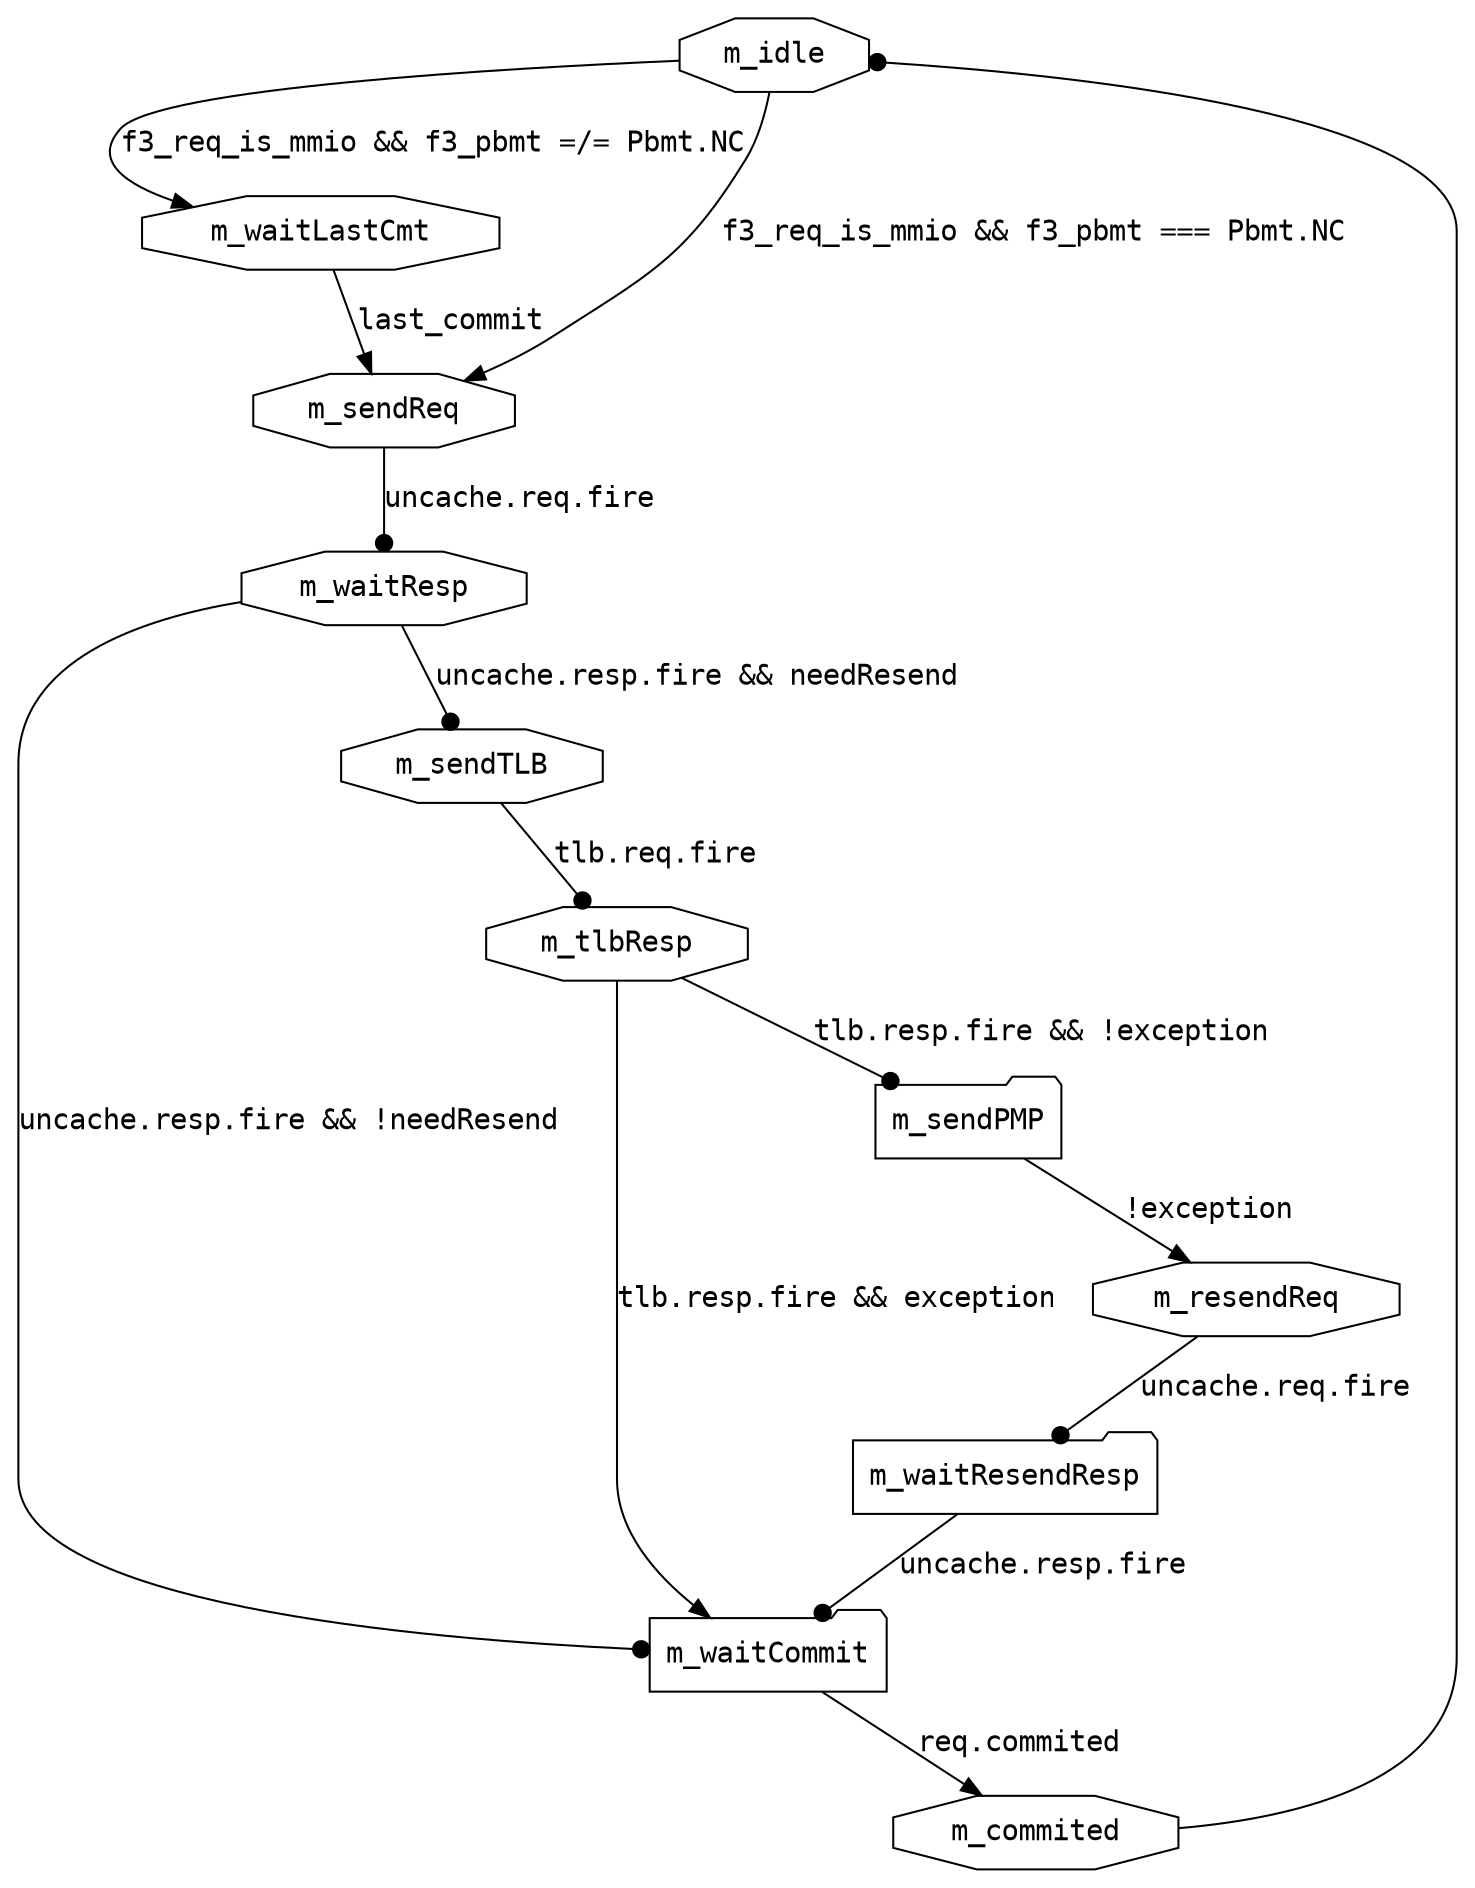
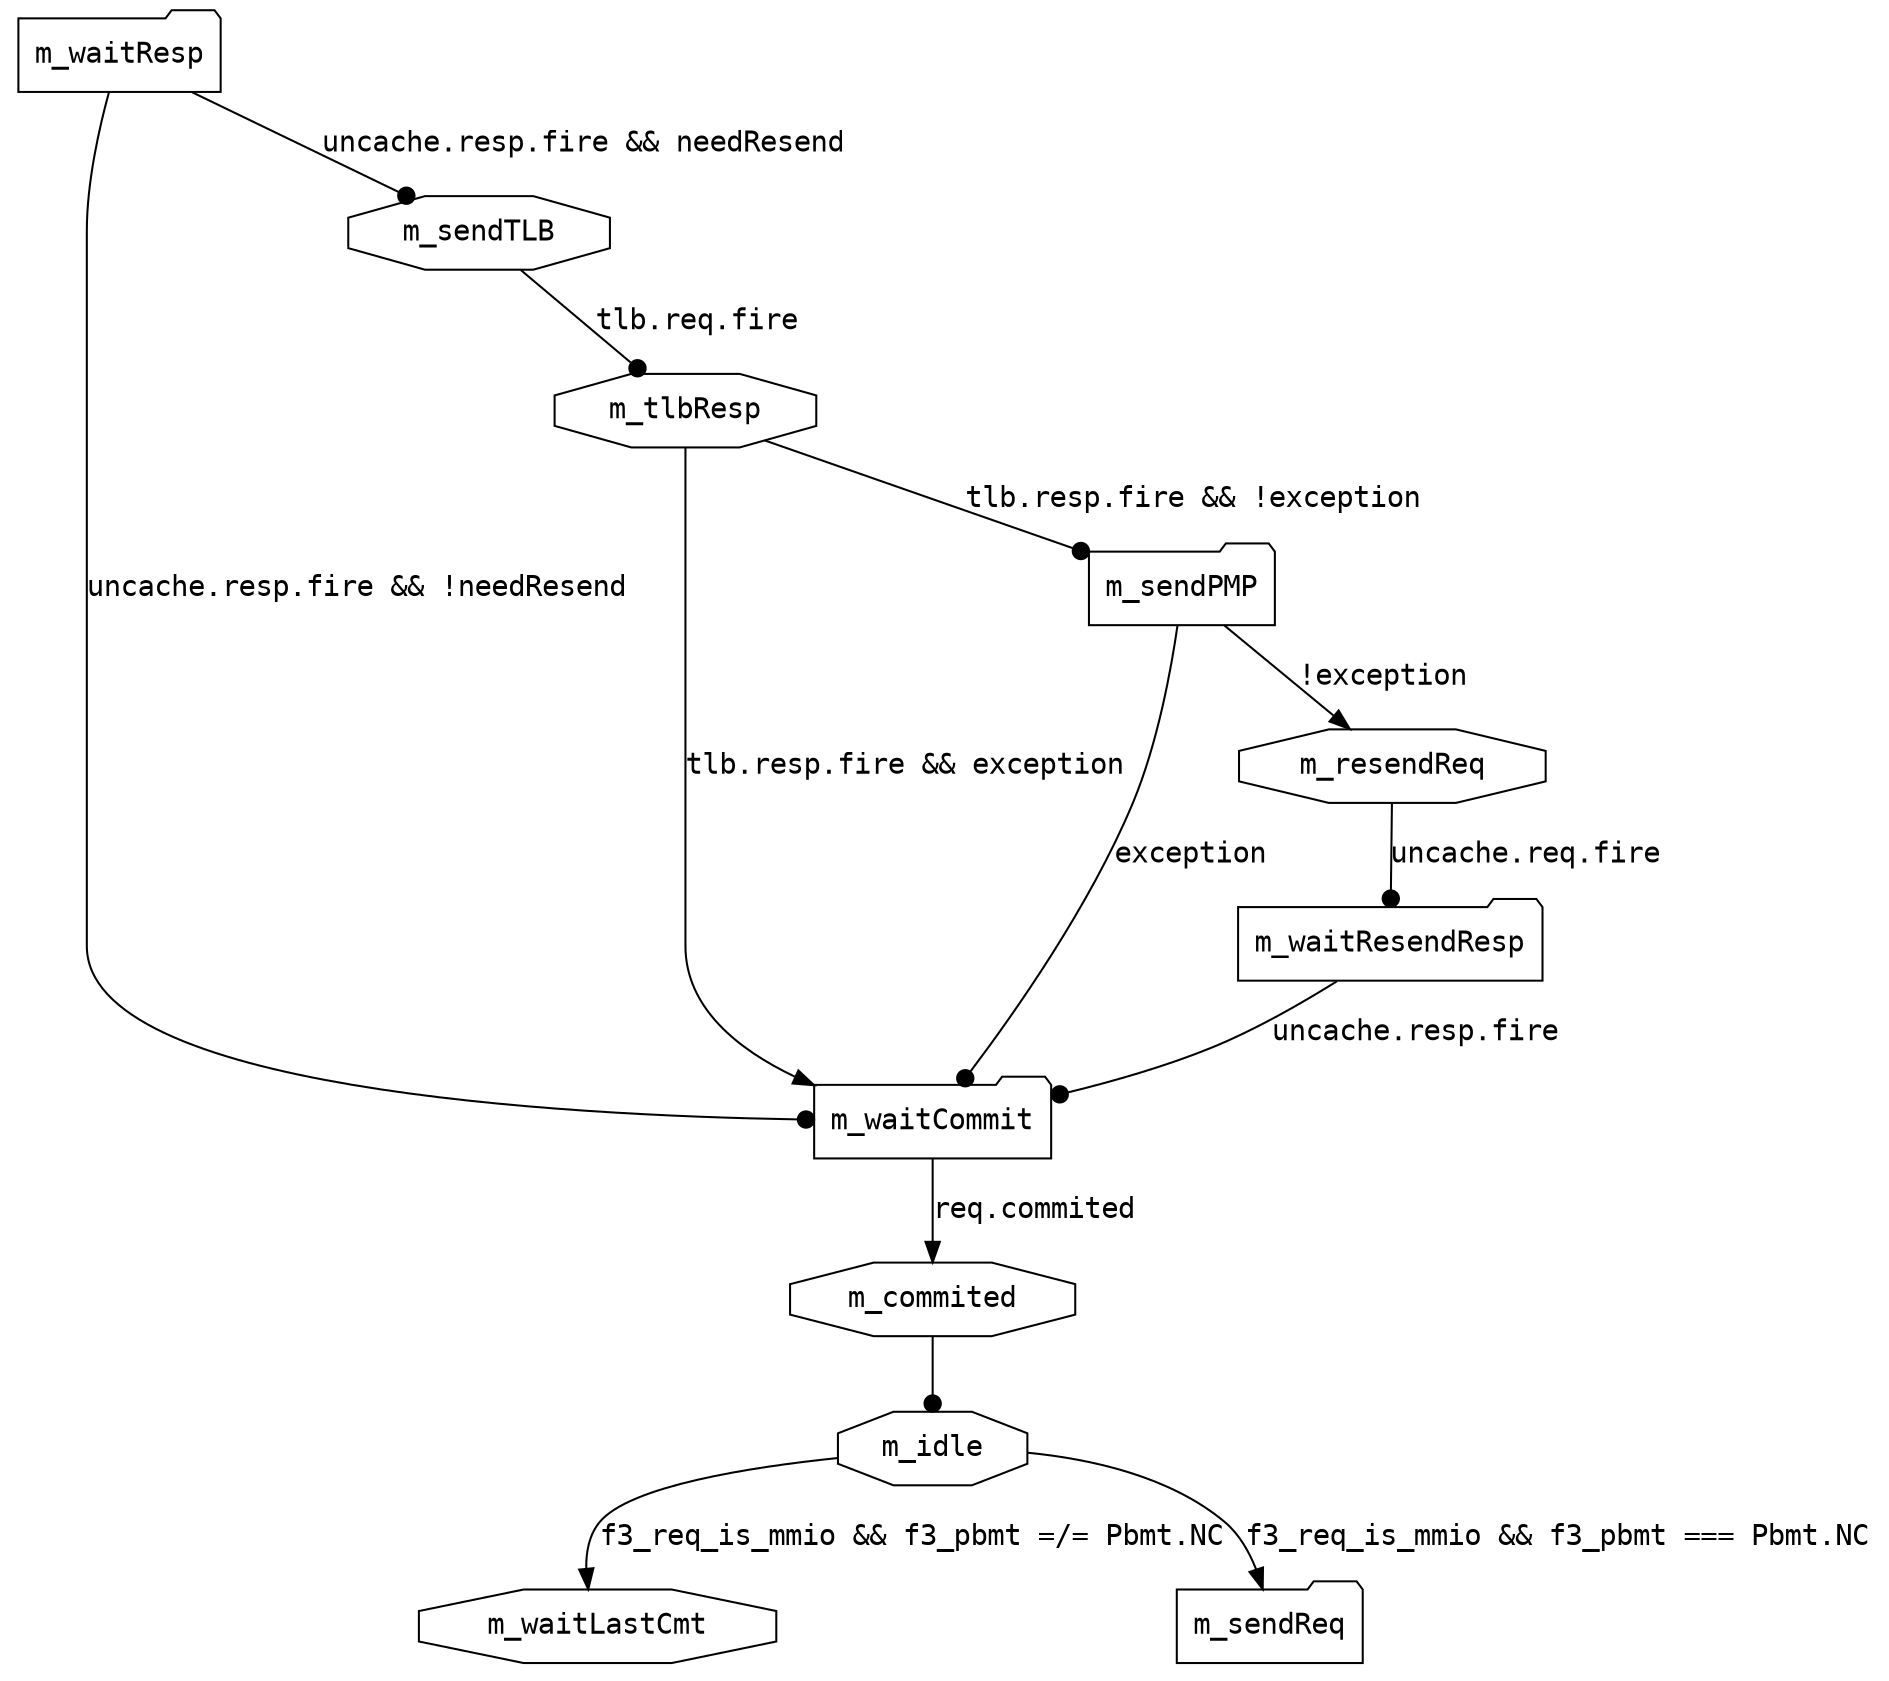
(349, 312) -> none
(384, 411) -> (1270, 1626)
(384, 491) -> none
(384, 588) -> (120, 55)
none -> (1105, 862)
